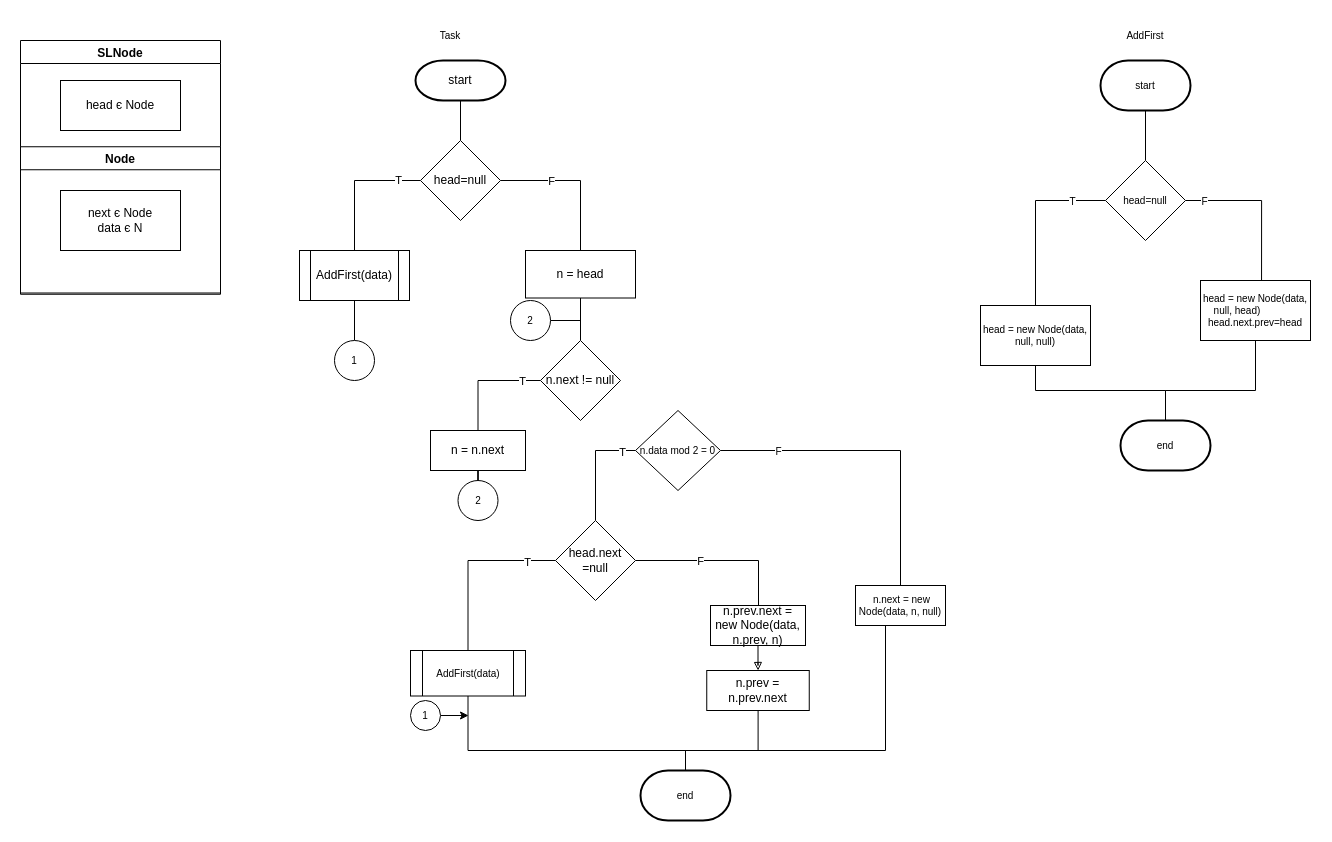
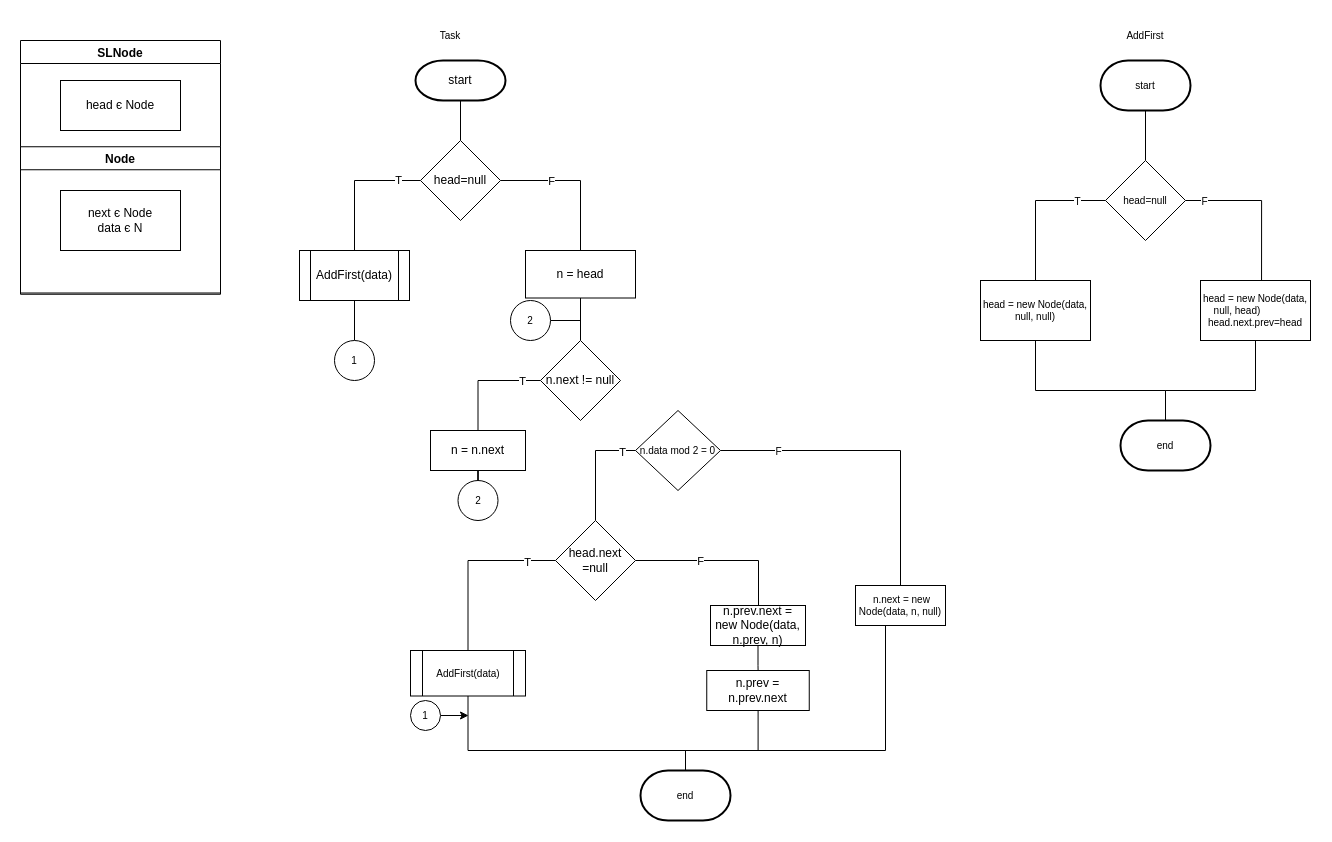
(1036, 336) -> (1036, 311)
(758, 664) -> (758, 664)
